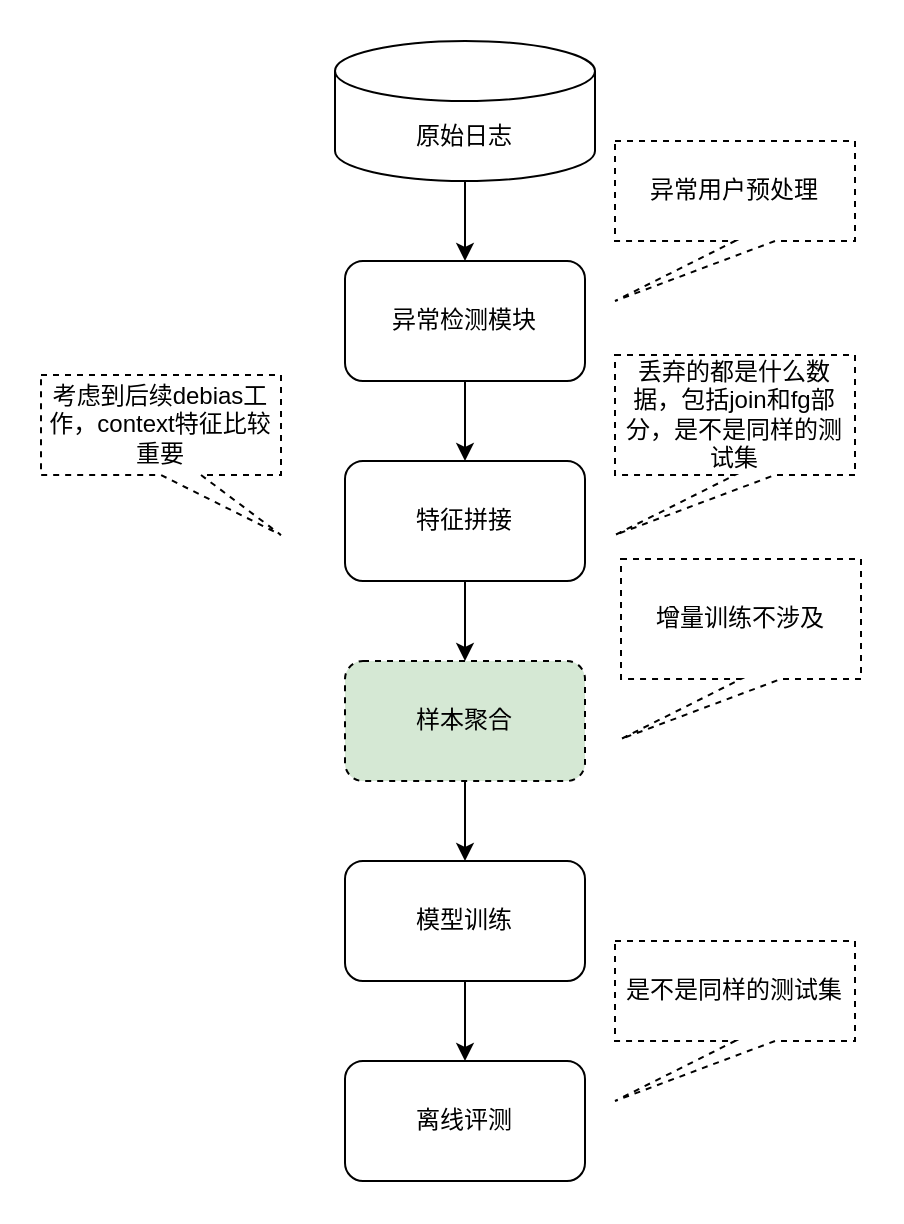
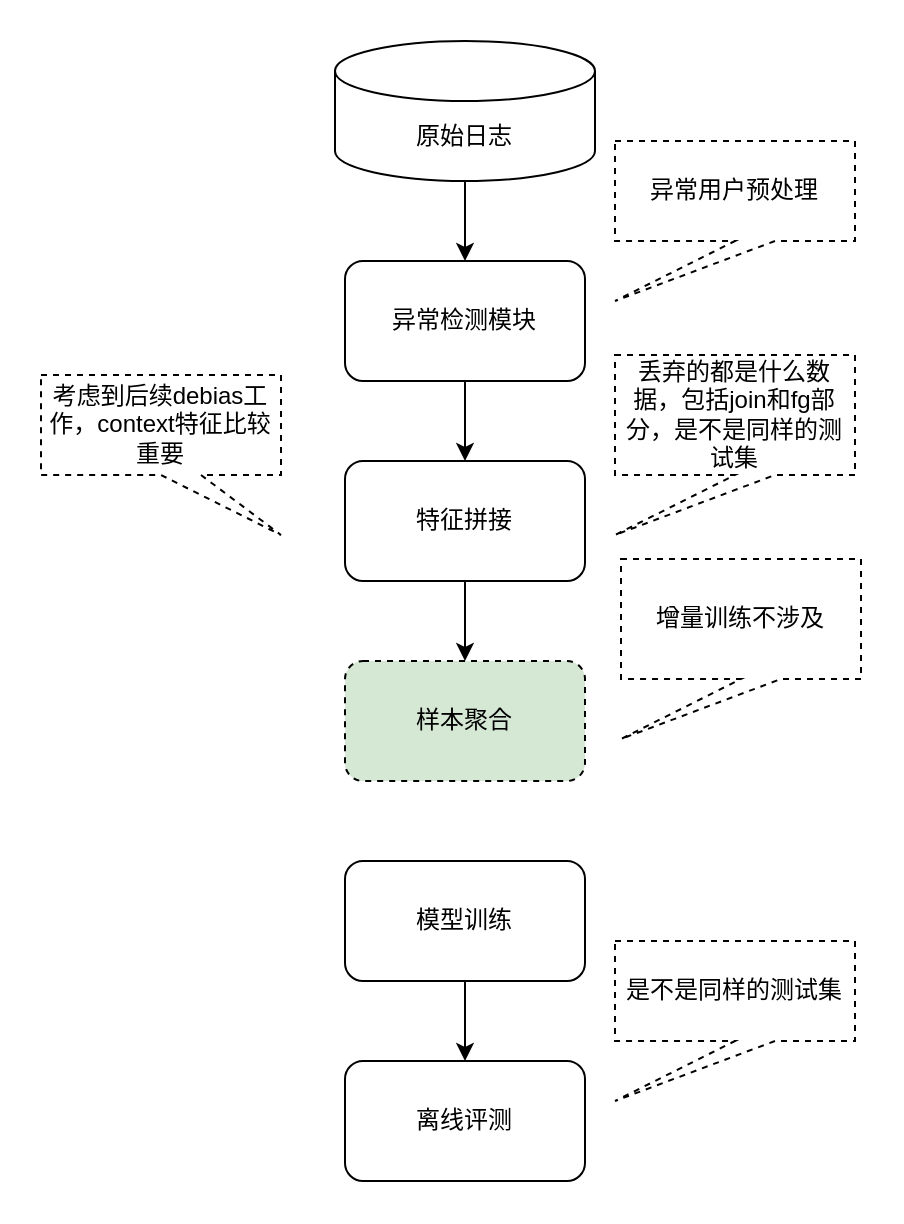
(465, 814) -> none
